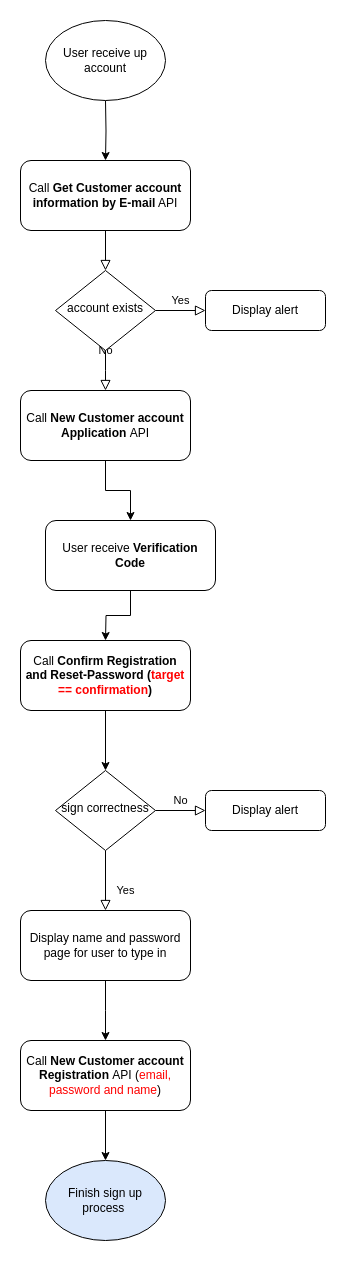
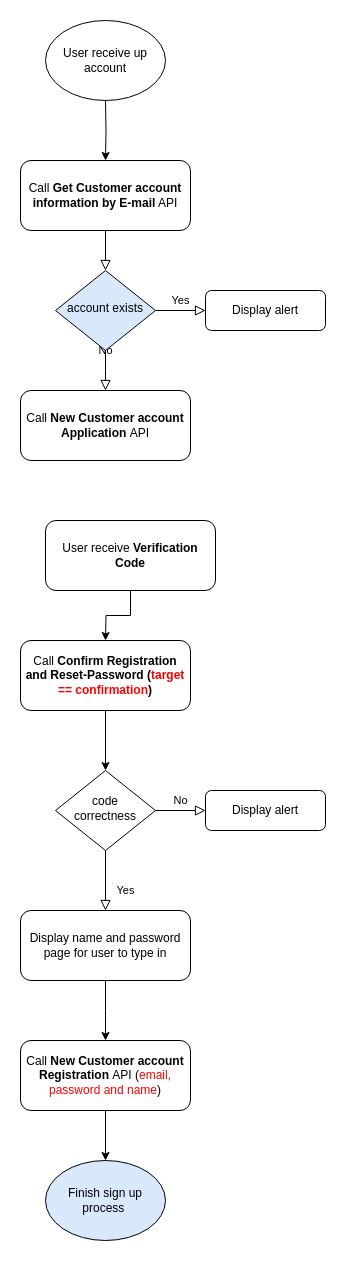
(106, 311) -> (106, 311)
(115, 491) -> none
(106, 809) -> (106, 809)
